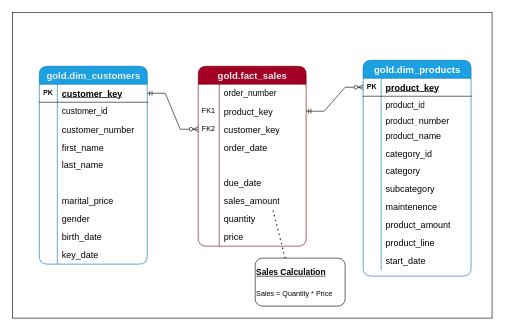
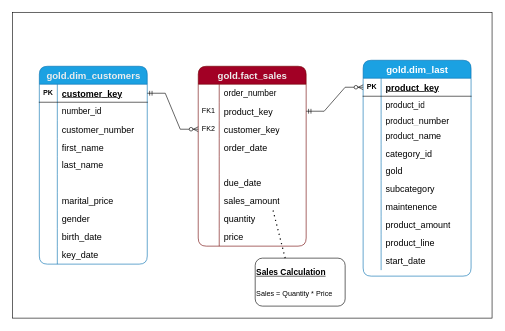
(418, 69) -> (418, 69)
(83, 111) -> (79, 111)
(406, 171) -> (395, 171)
